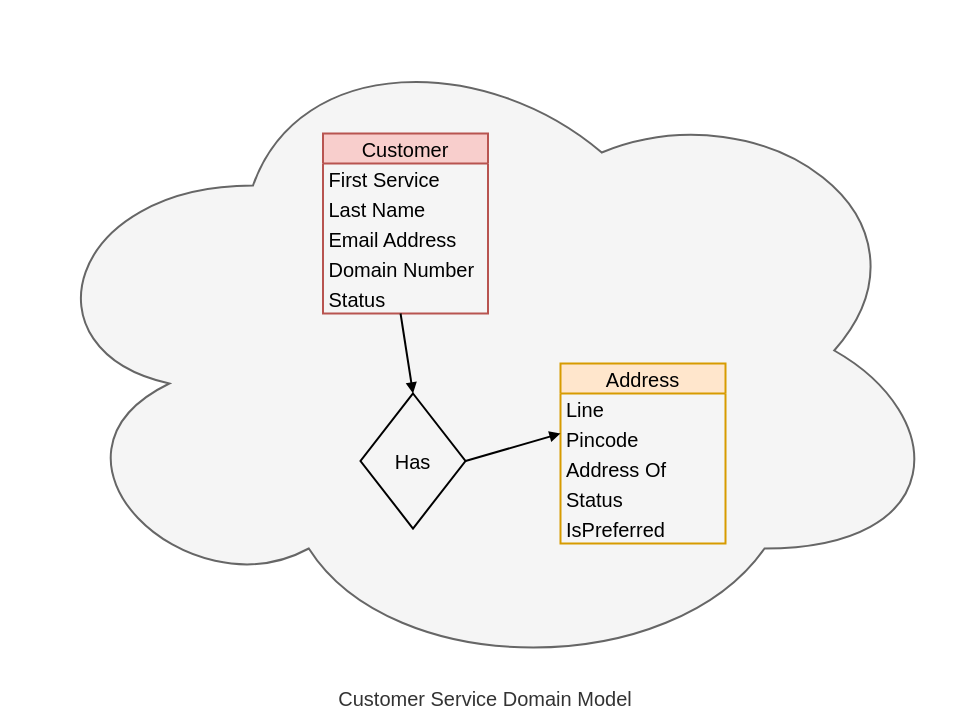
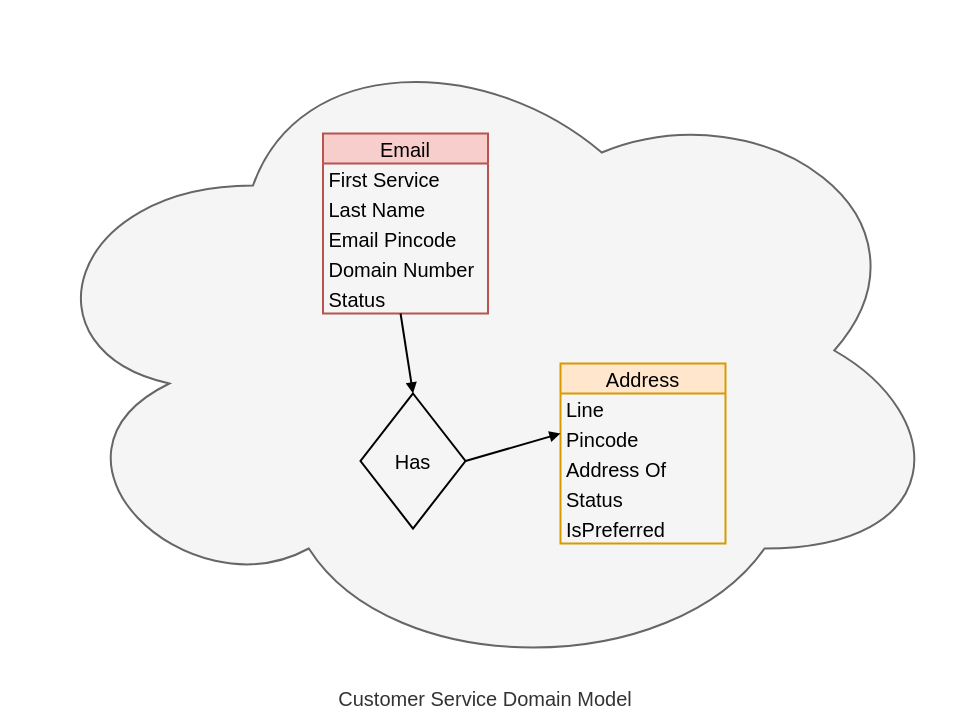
(405, 150) -> (405, 150)
(394, 240) -> (391, 240)
